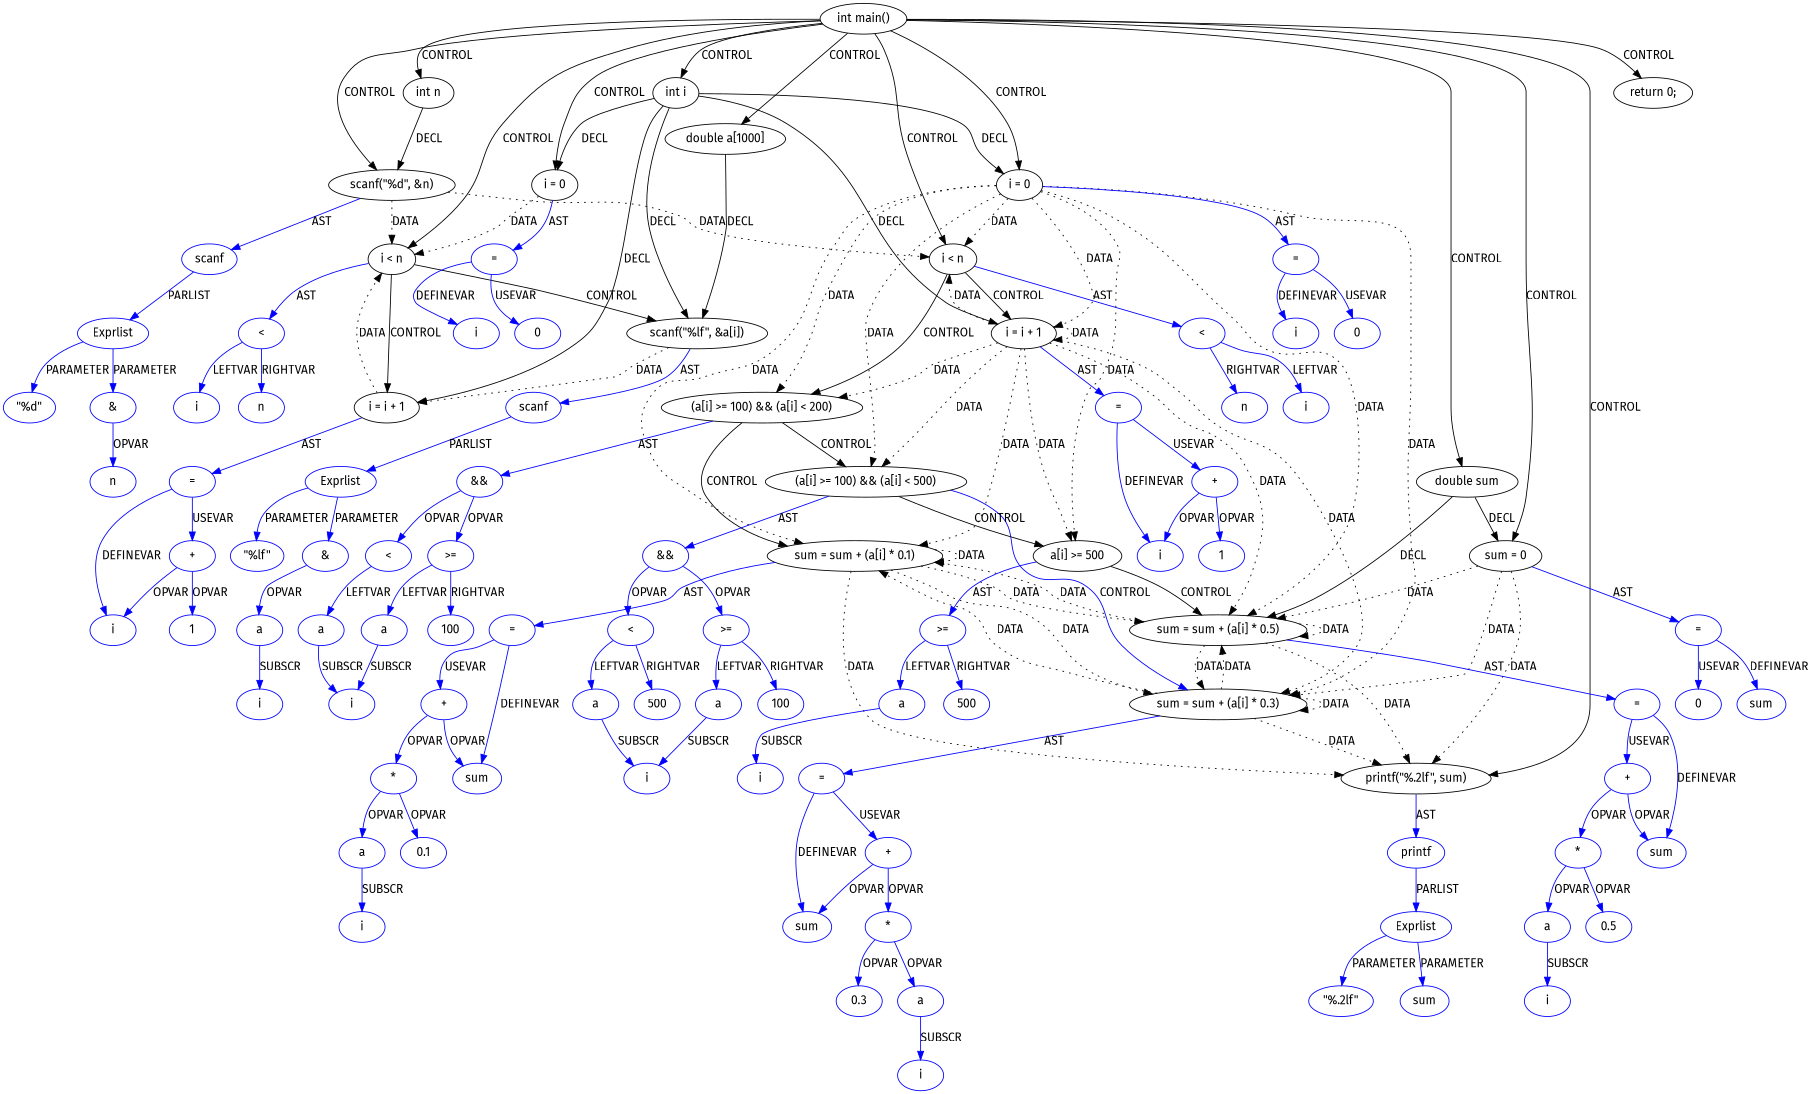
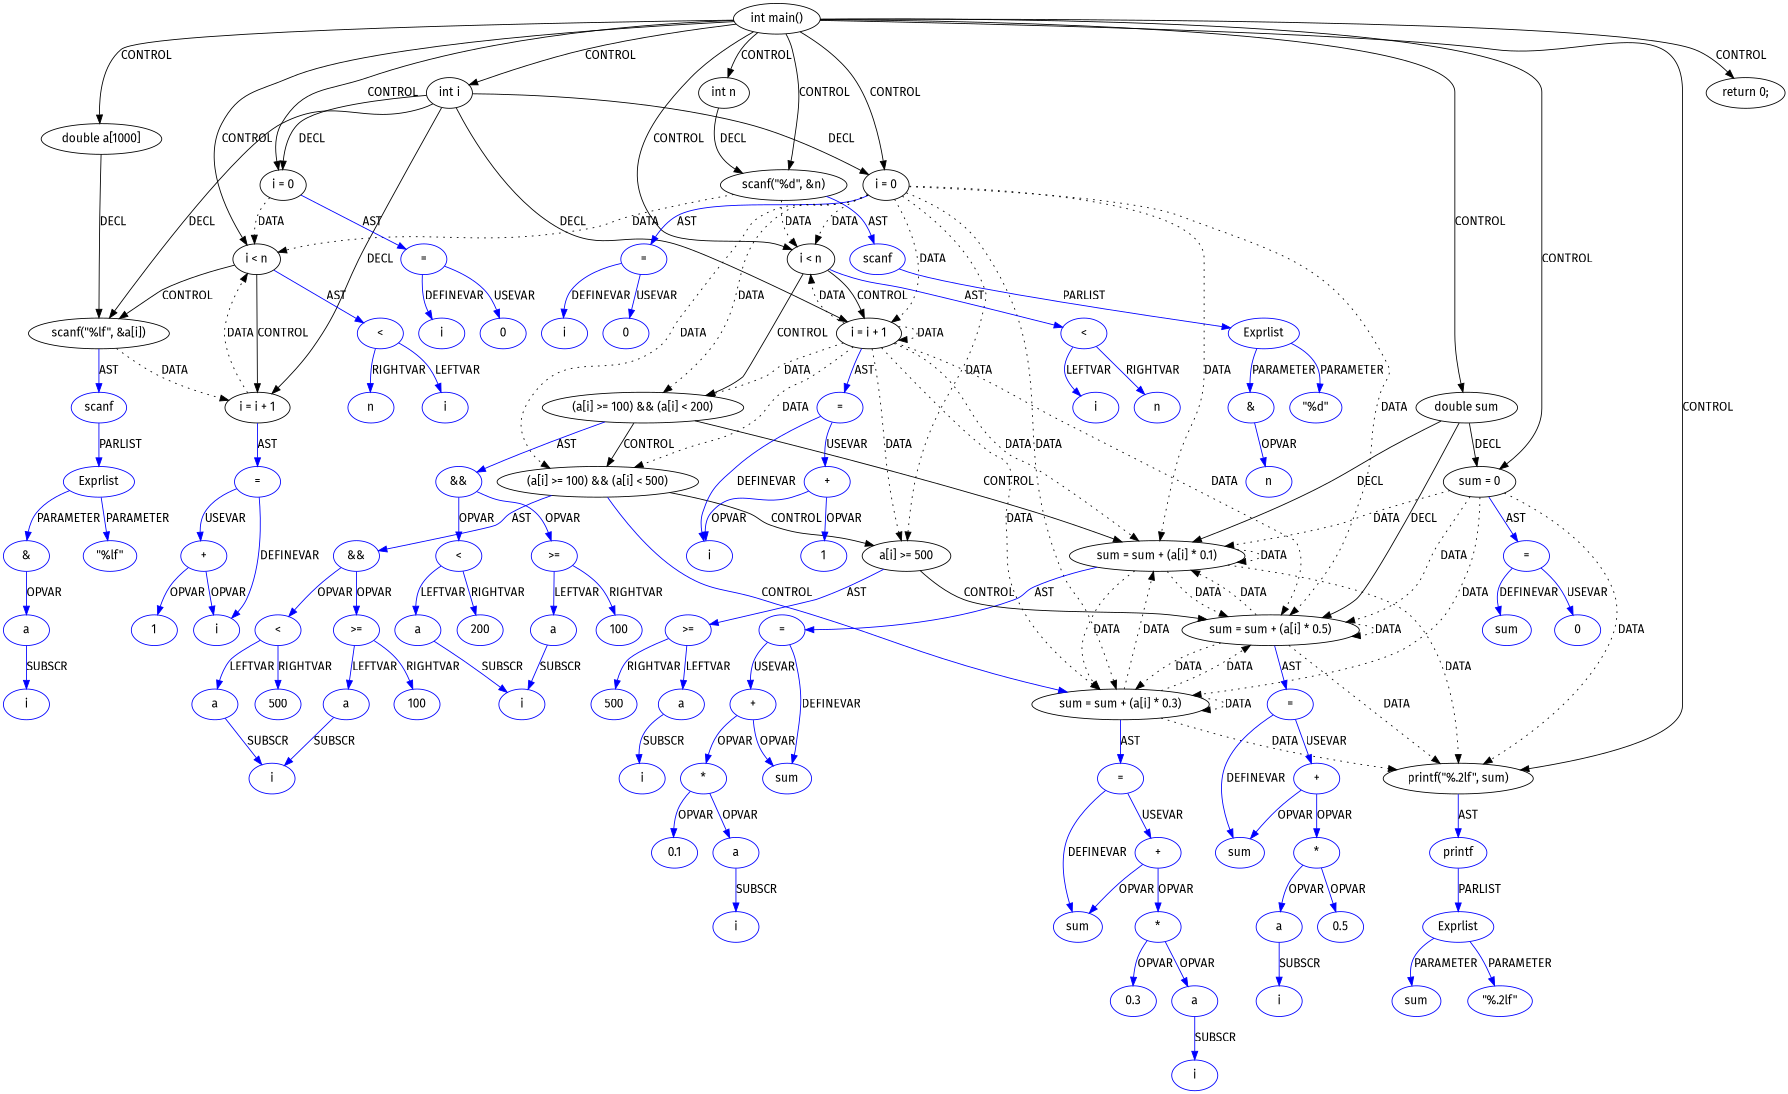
none -> (1324, 485)
none -> (1343, 523)
none -> (480, 630)
